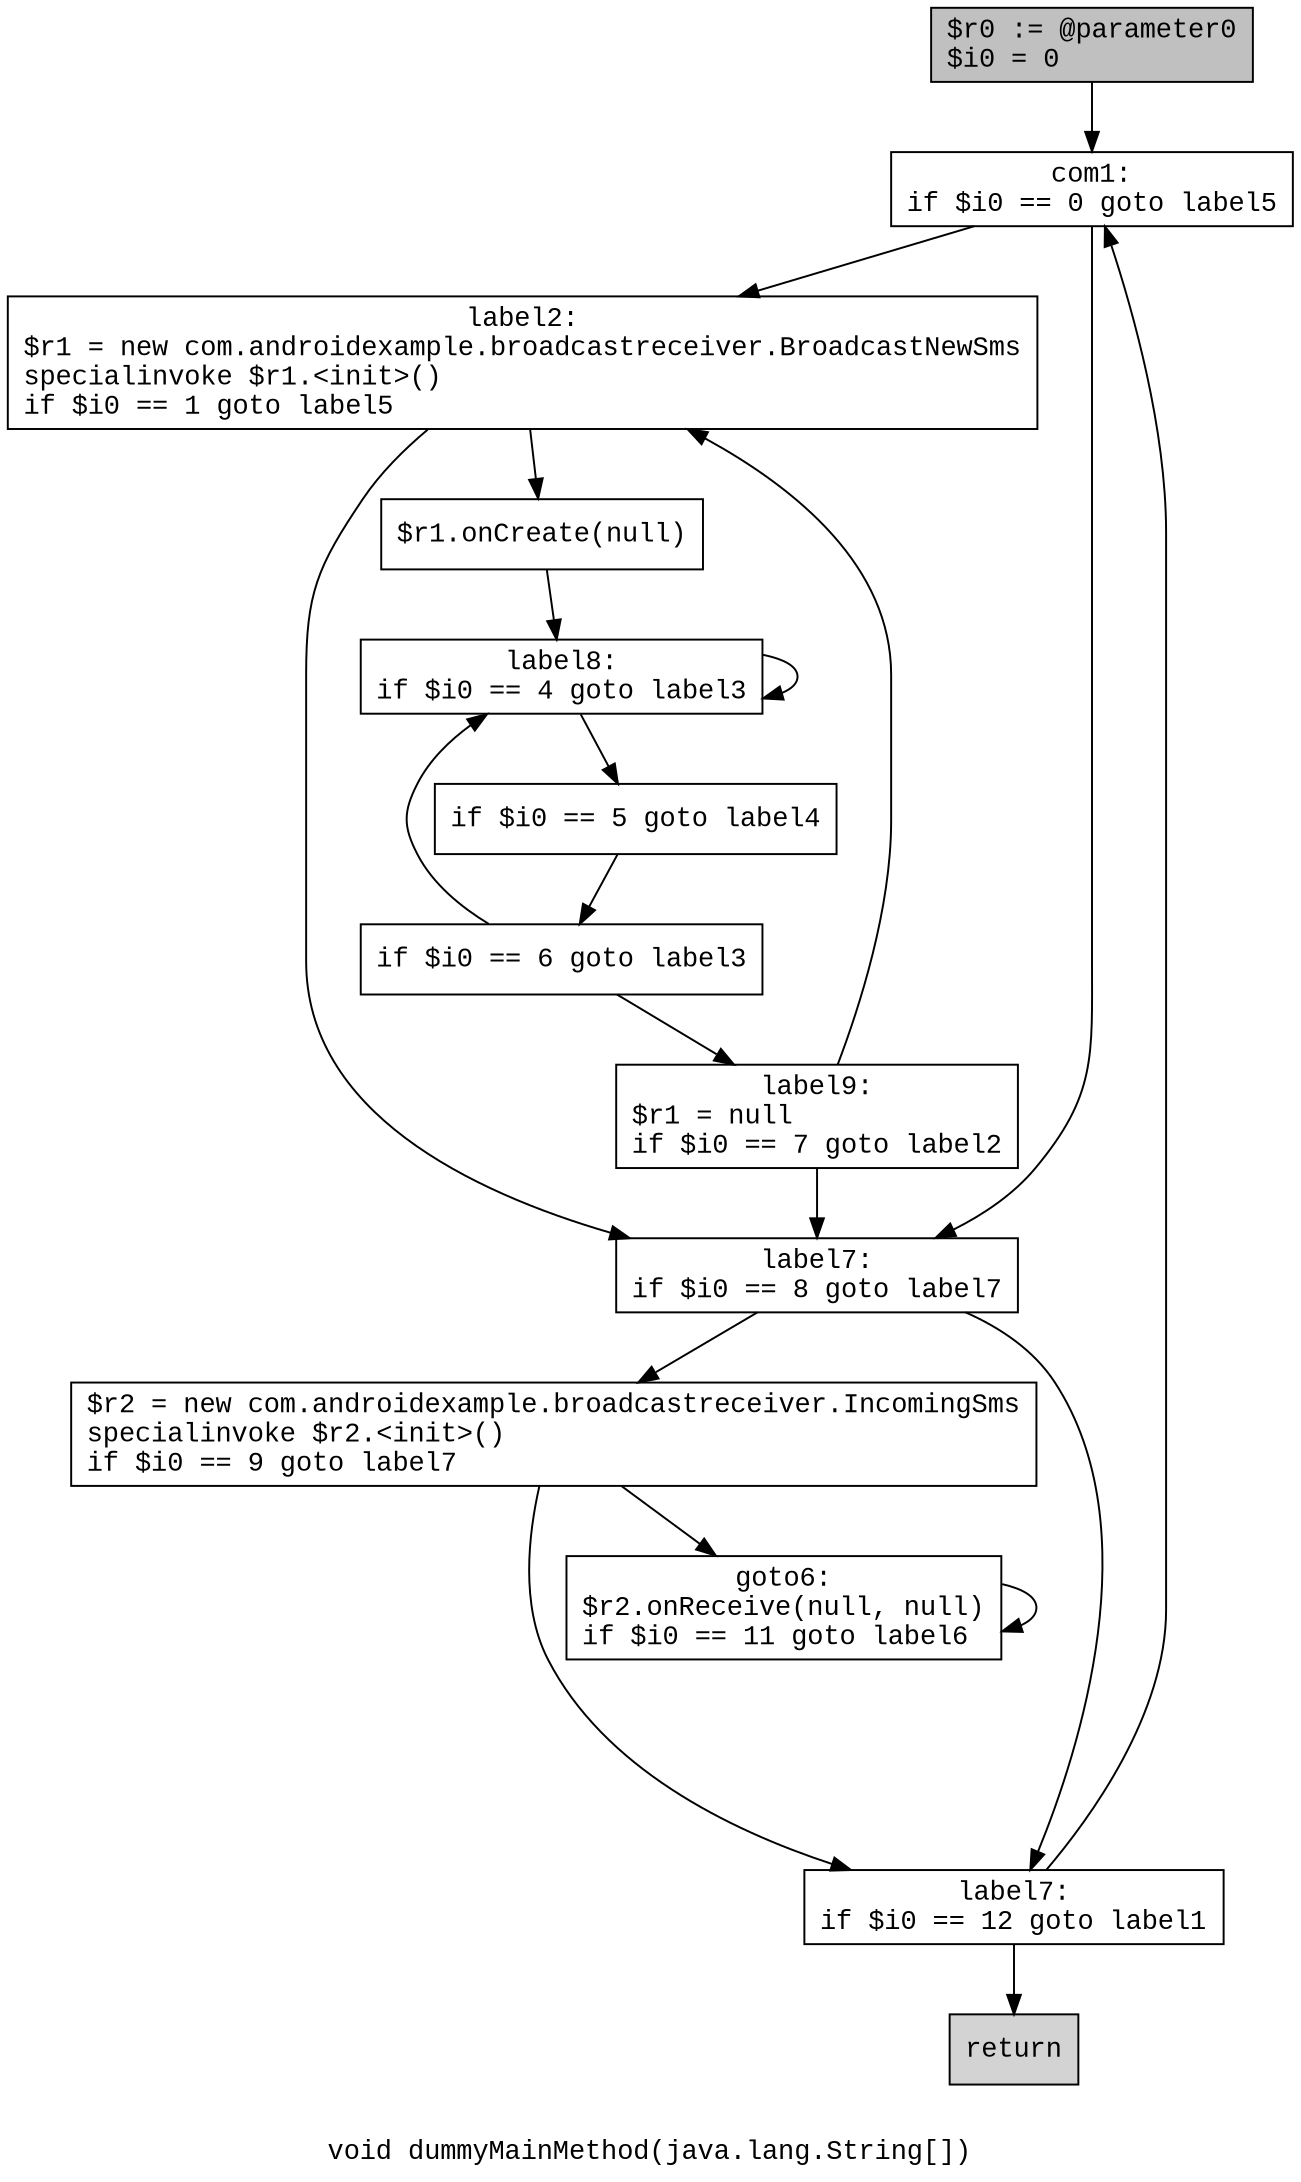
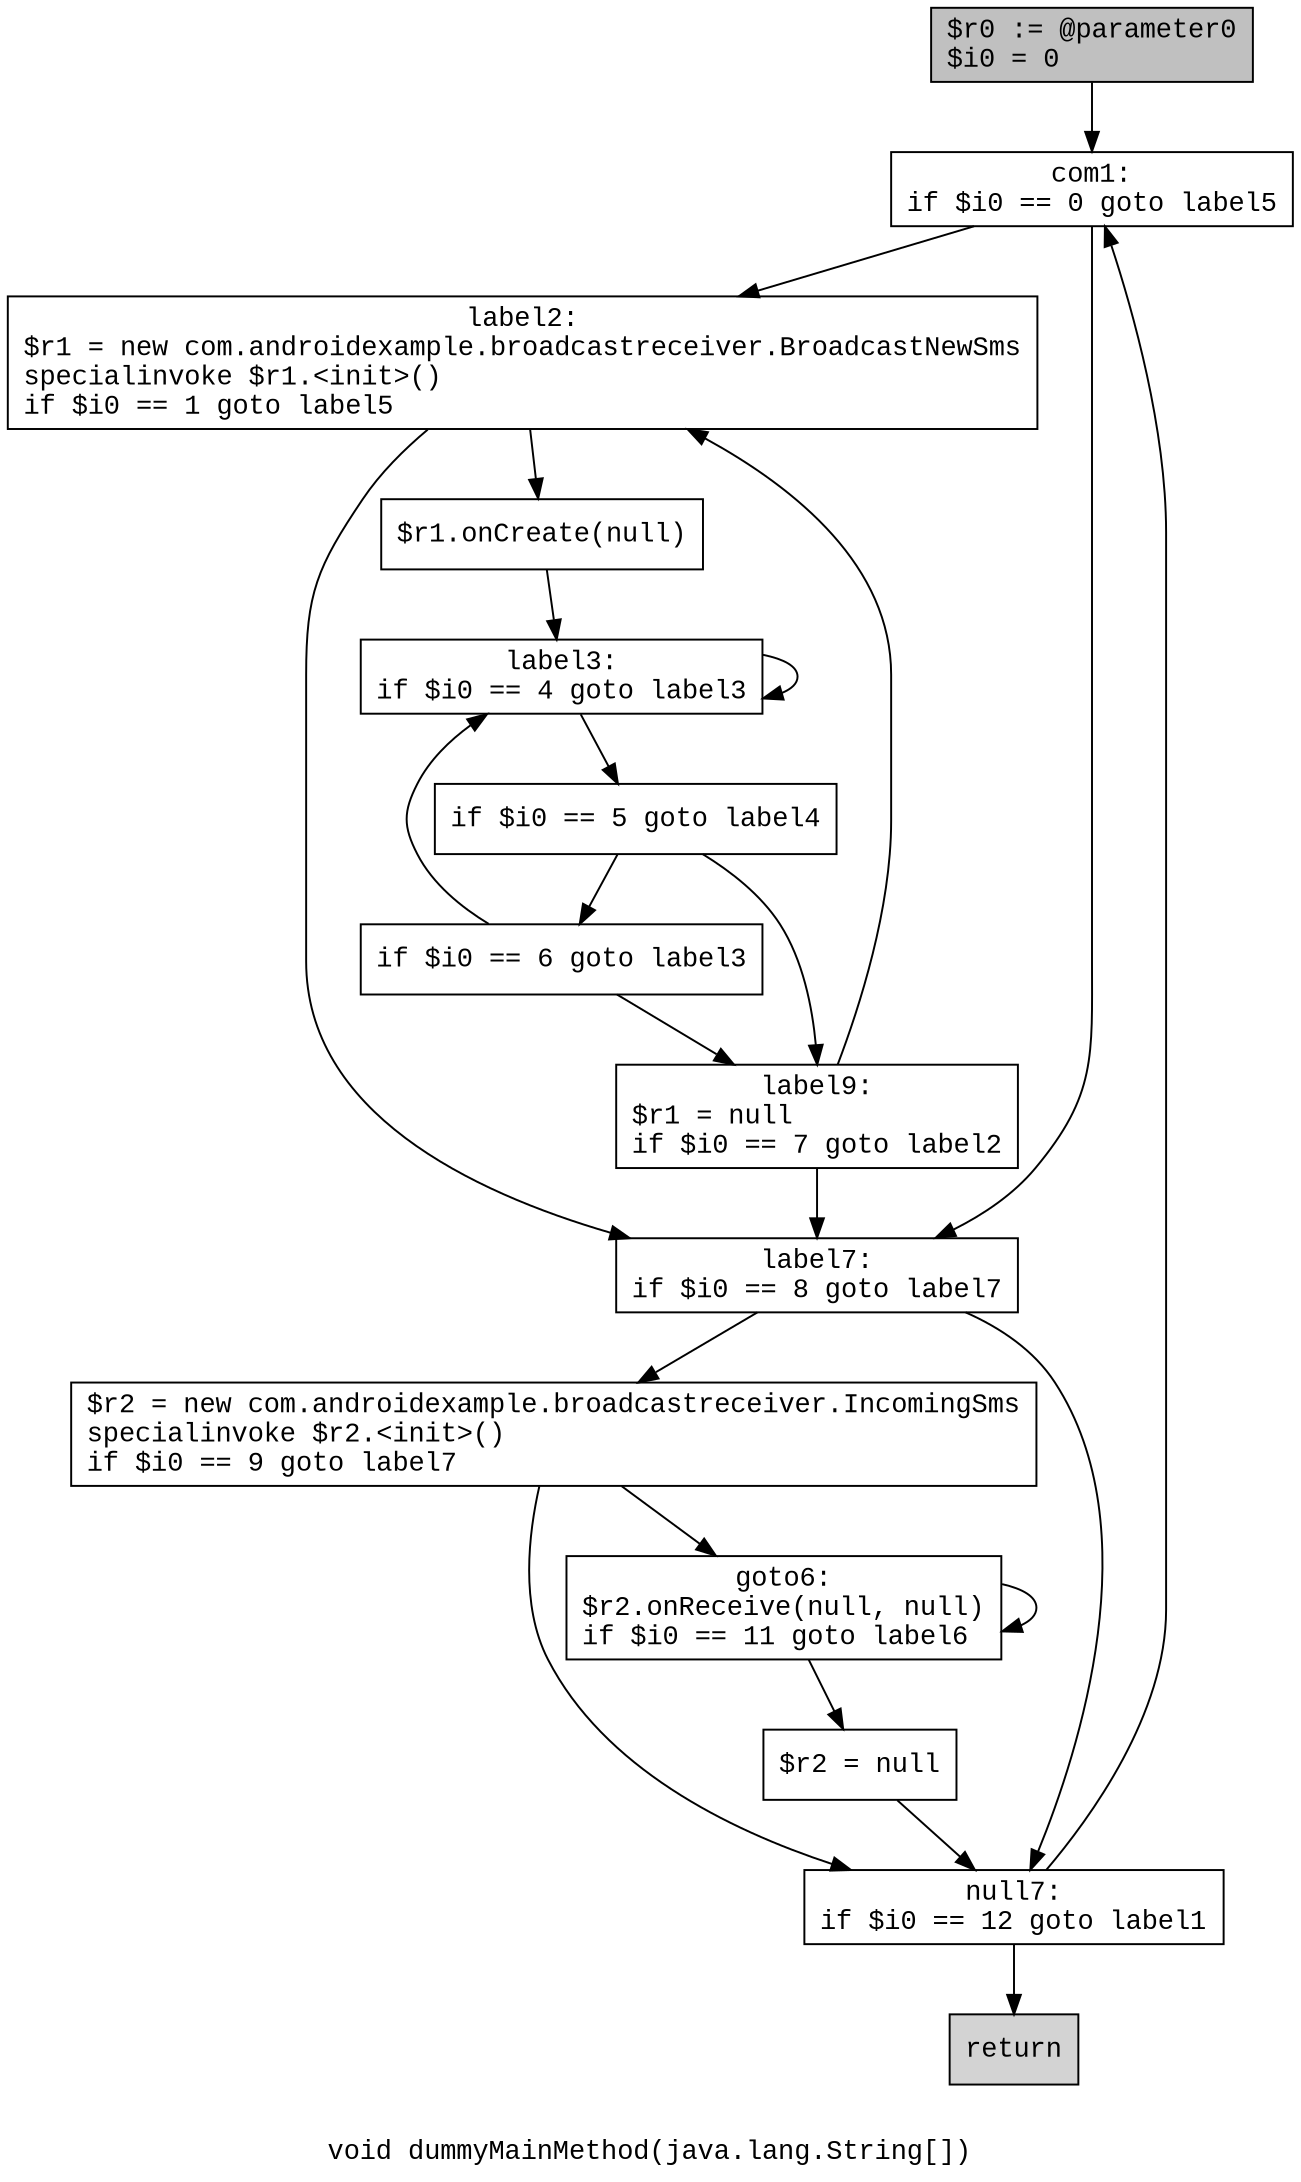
(562, 677) -> (562, 677)
none -> (785, 934)
none -> (860, 1765)
(1014, 1907) -> (1014, 1907)
